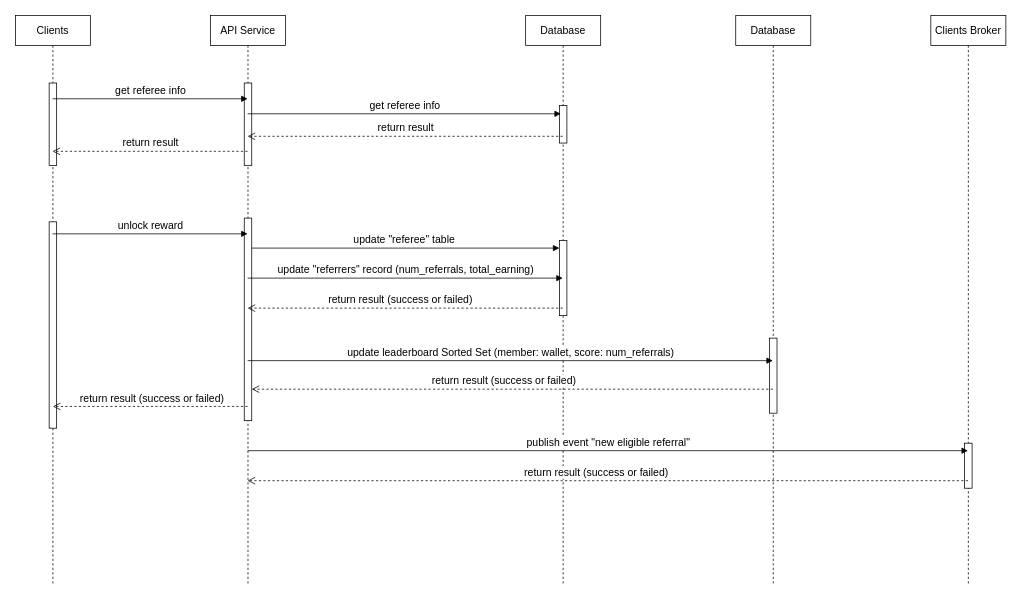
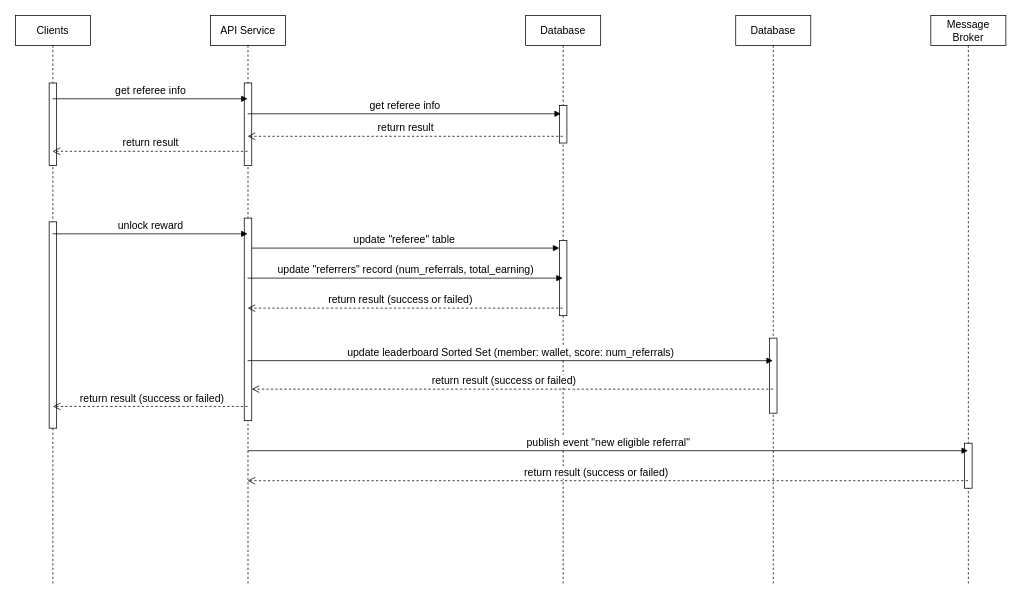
(968, 30) -> (968, 30)
